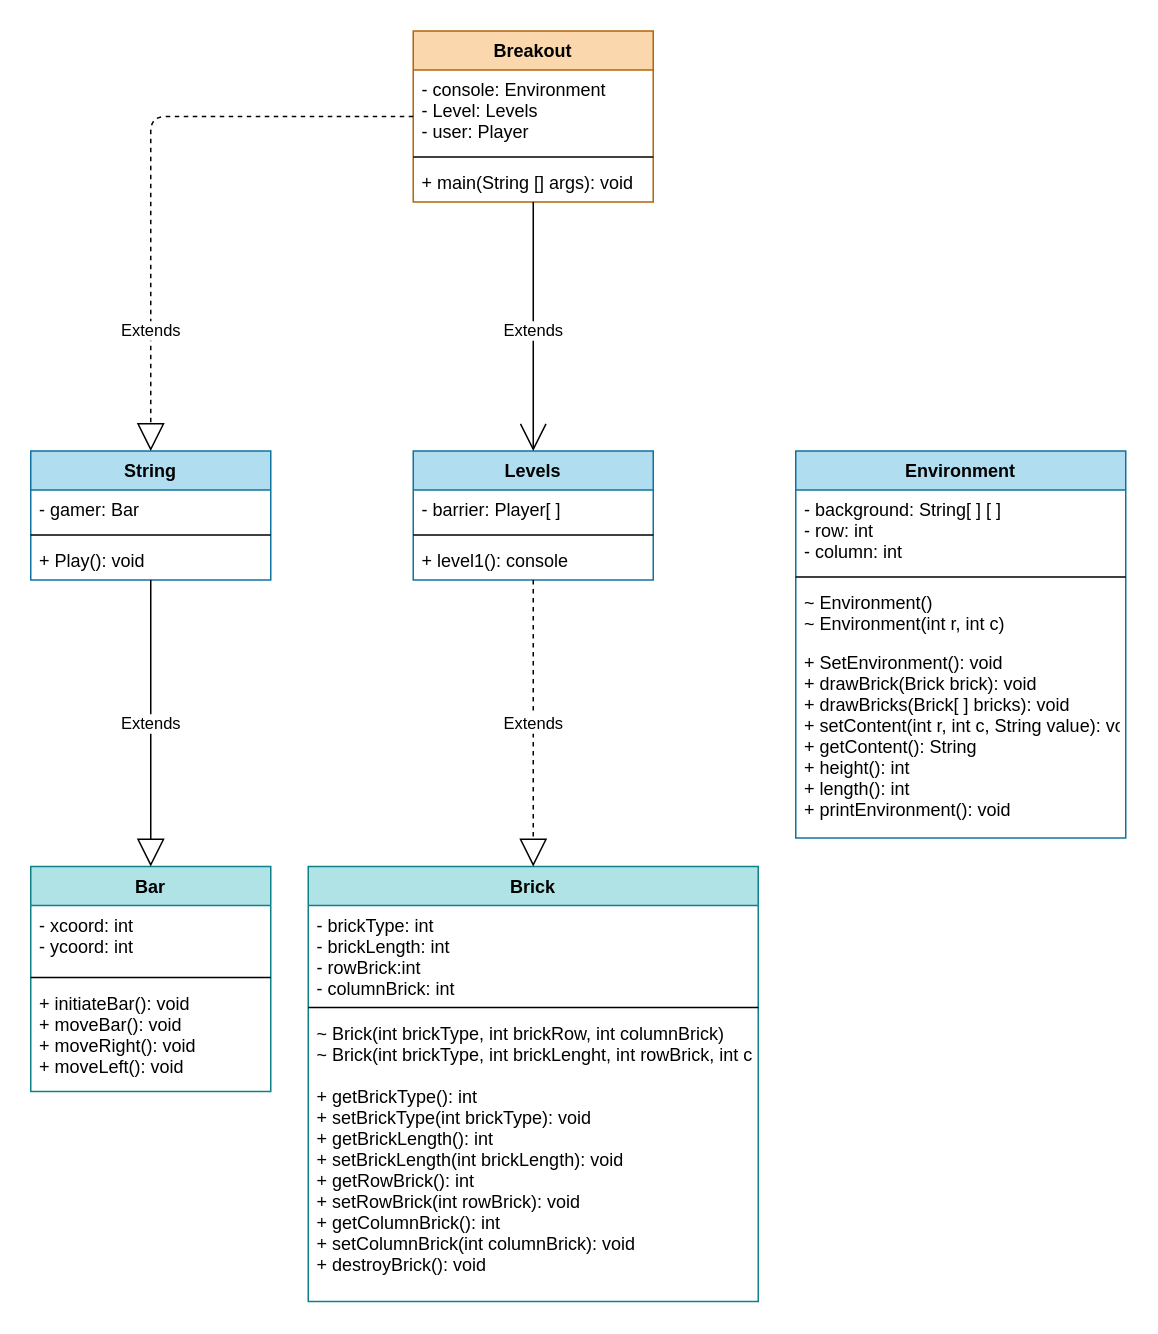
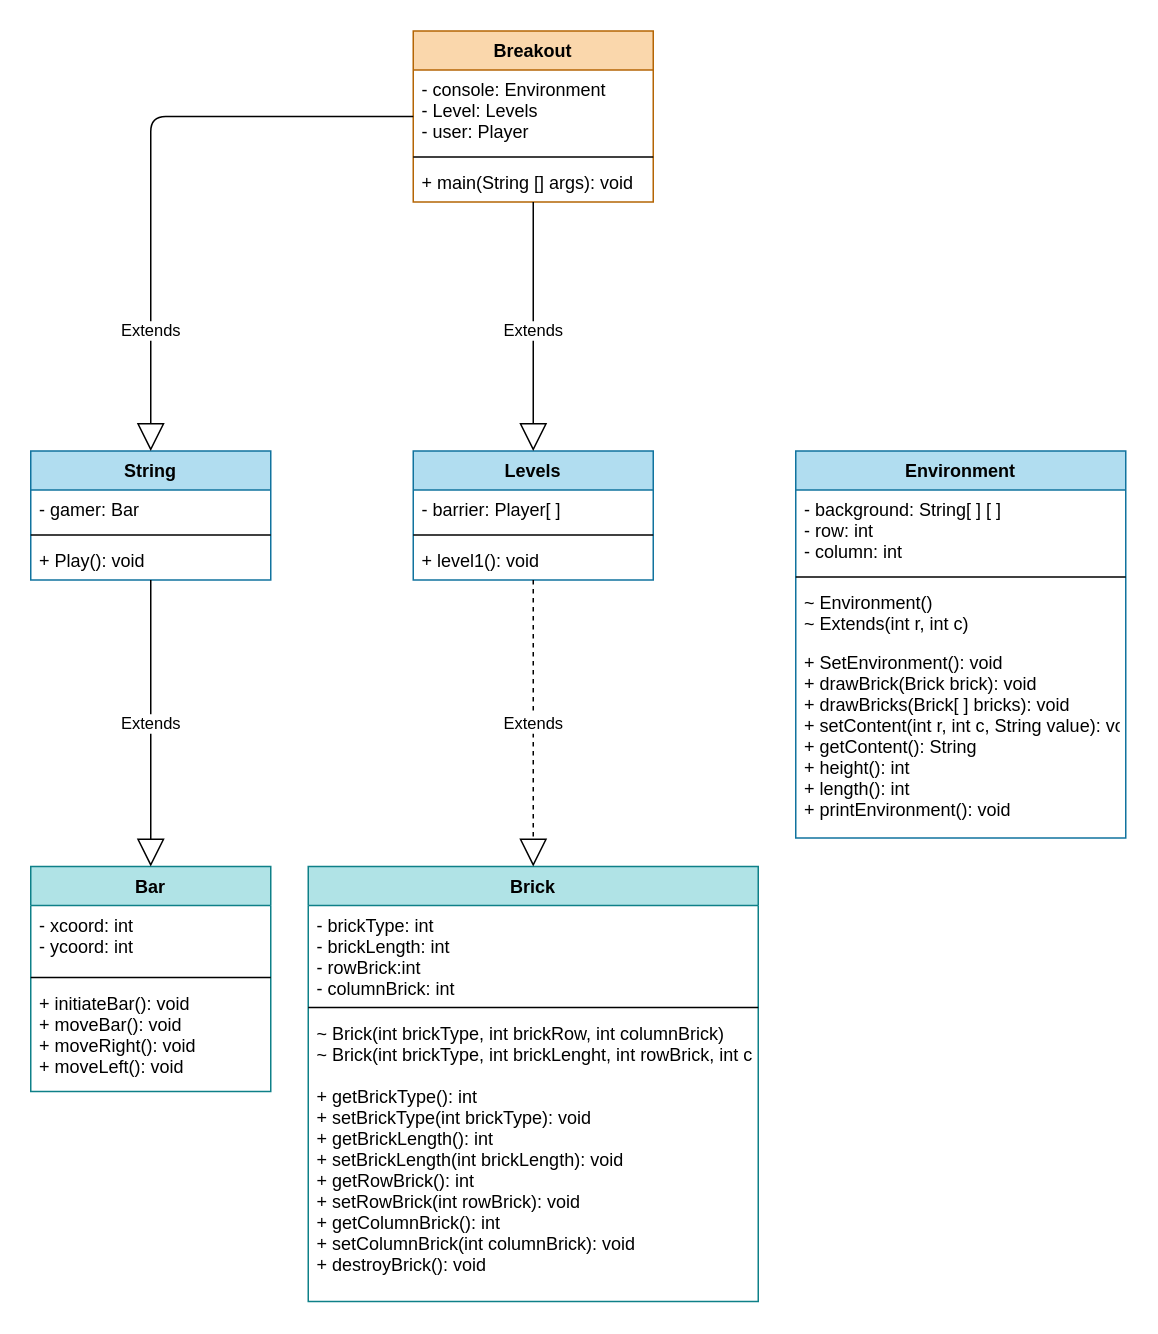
(184, 116) -> (184, 116)
(533, 434) -> (533, 422)
(503, 561) -> (488, 561)
(875, 603) -> (875, 603)
